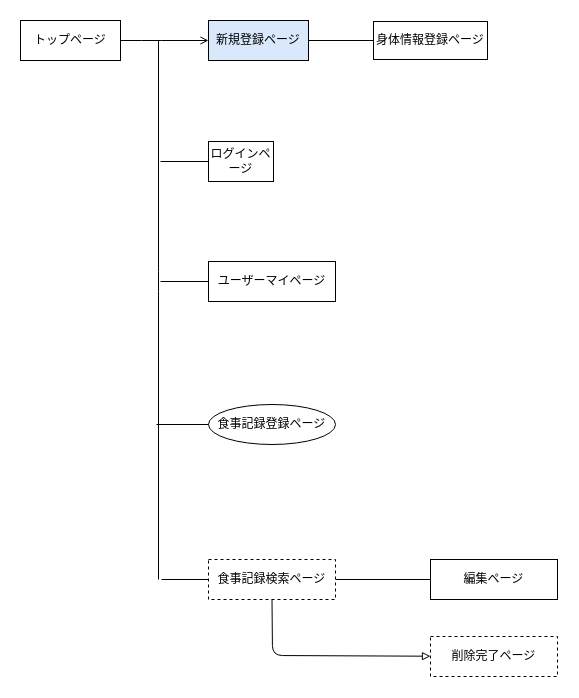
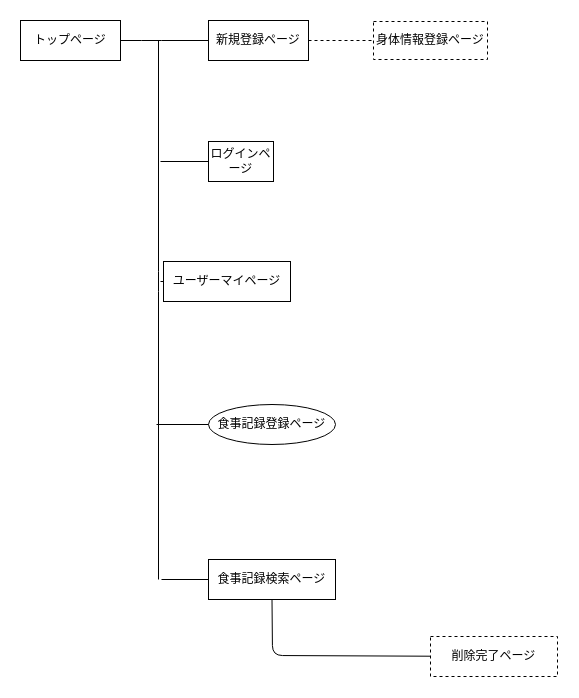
(203, 41) -> (203, 41)
(259, 41) -> (259, 41)
(342, 41) -> (342, 41)
(431, 41) -> (431, 41)
(272, 282) -> (227, 282)
(272, 580) -> (272, 580)
(383, 580) -> none
(494, 580) -> none
(421, 656) -> (424, 656)
